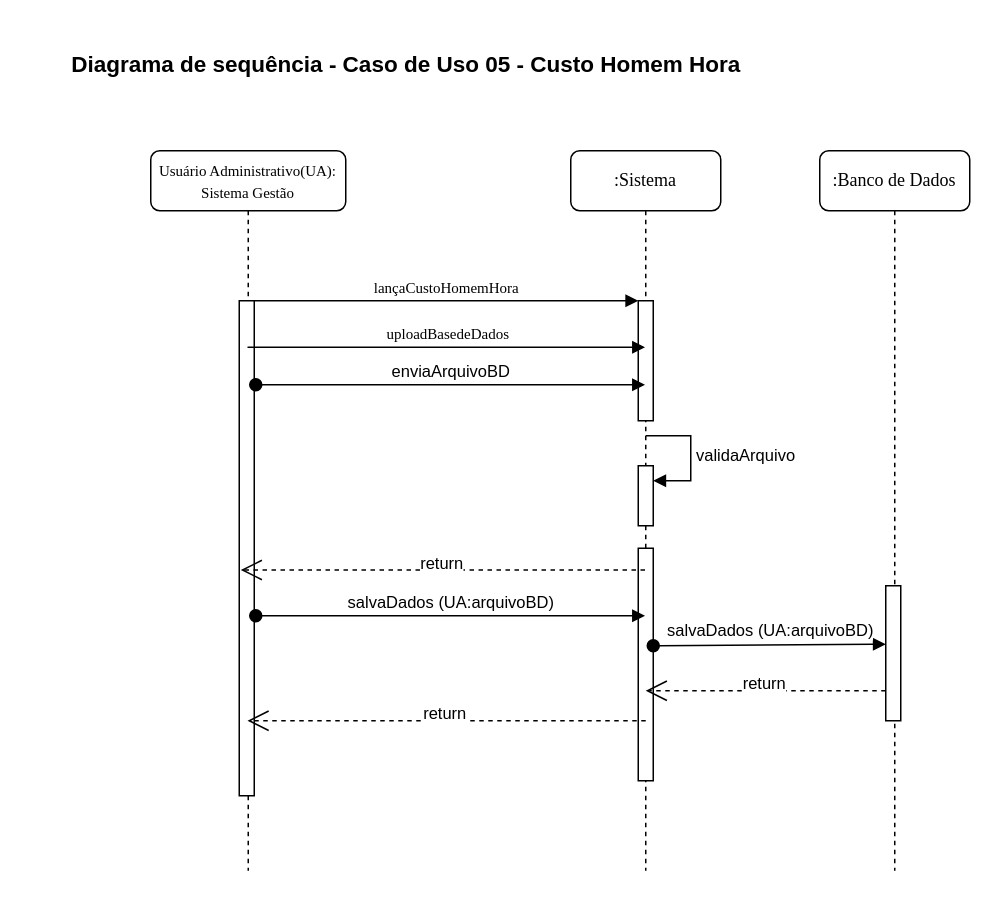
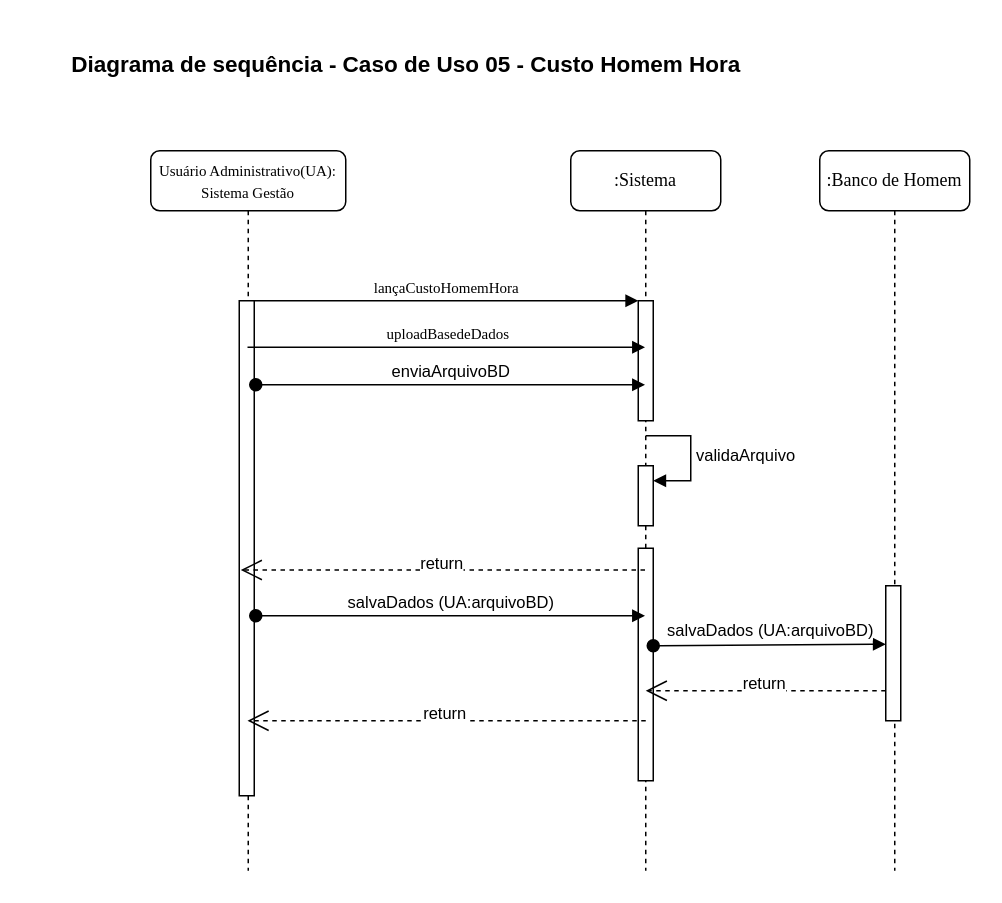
(895, 181) -> (895, 181)
